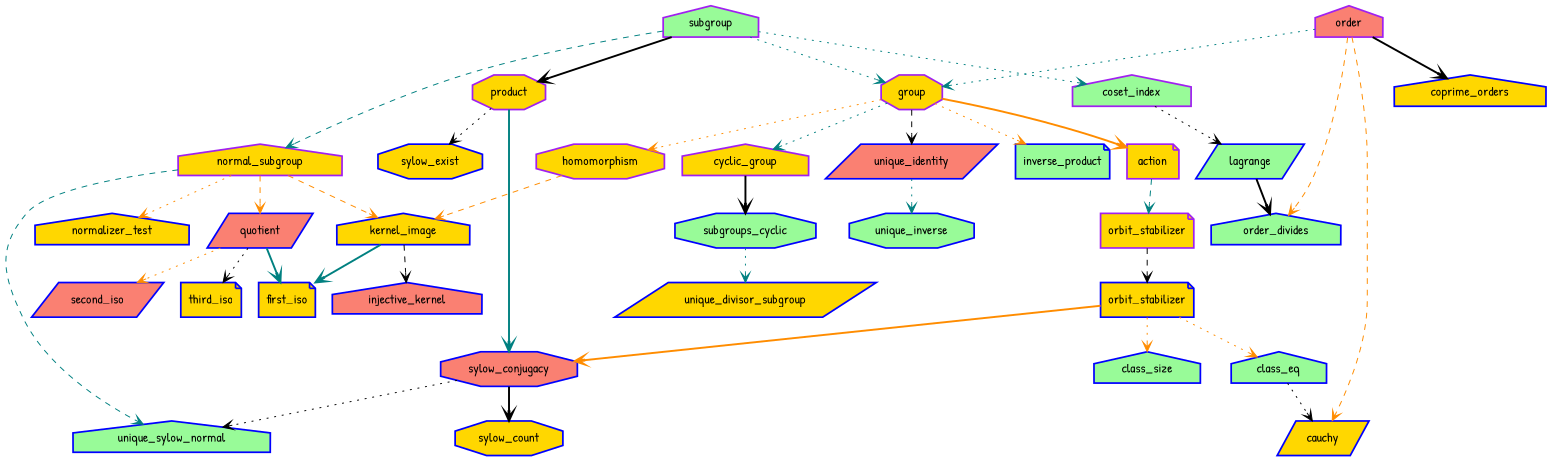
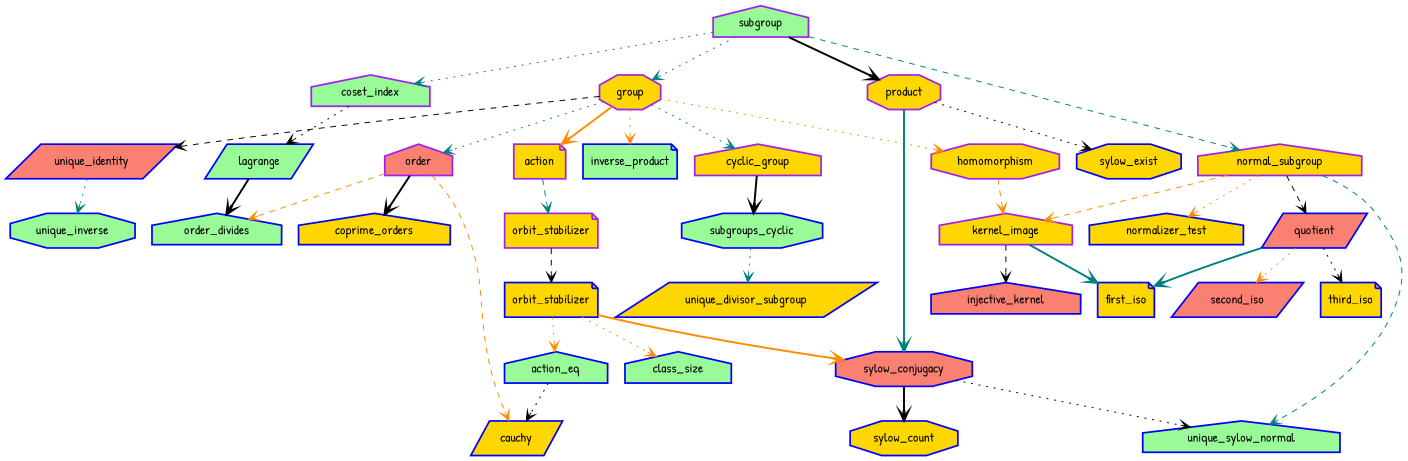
(1134, 57) -> (528, 126)
(260, 190) -> (1294, 190)
(403, 231) -> (1006, 231)
(1279, 369) -> (556, 369)
